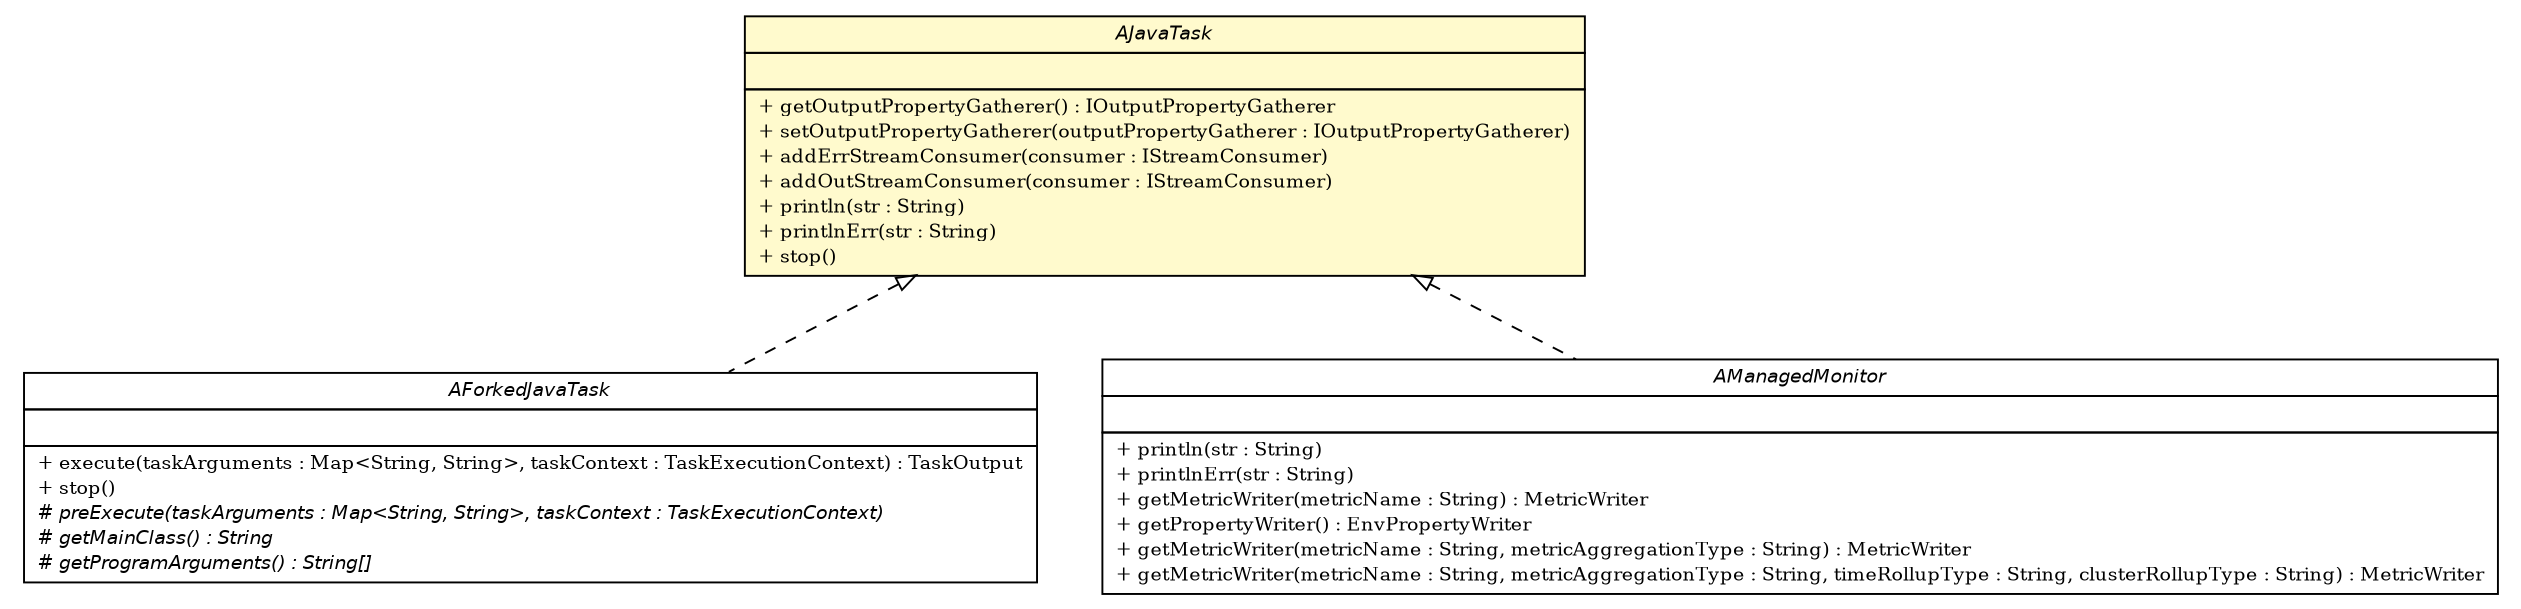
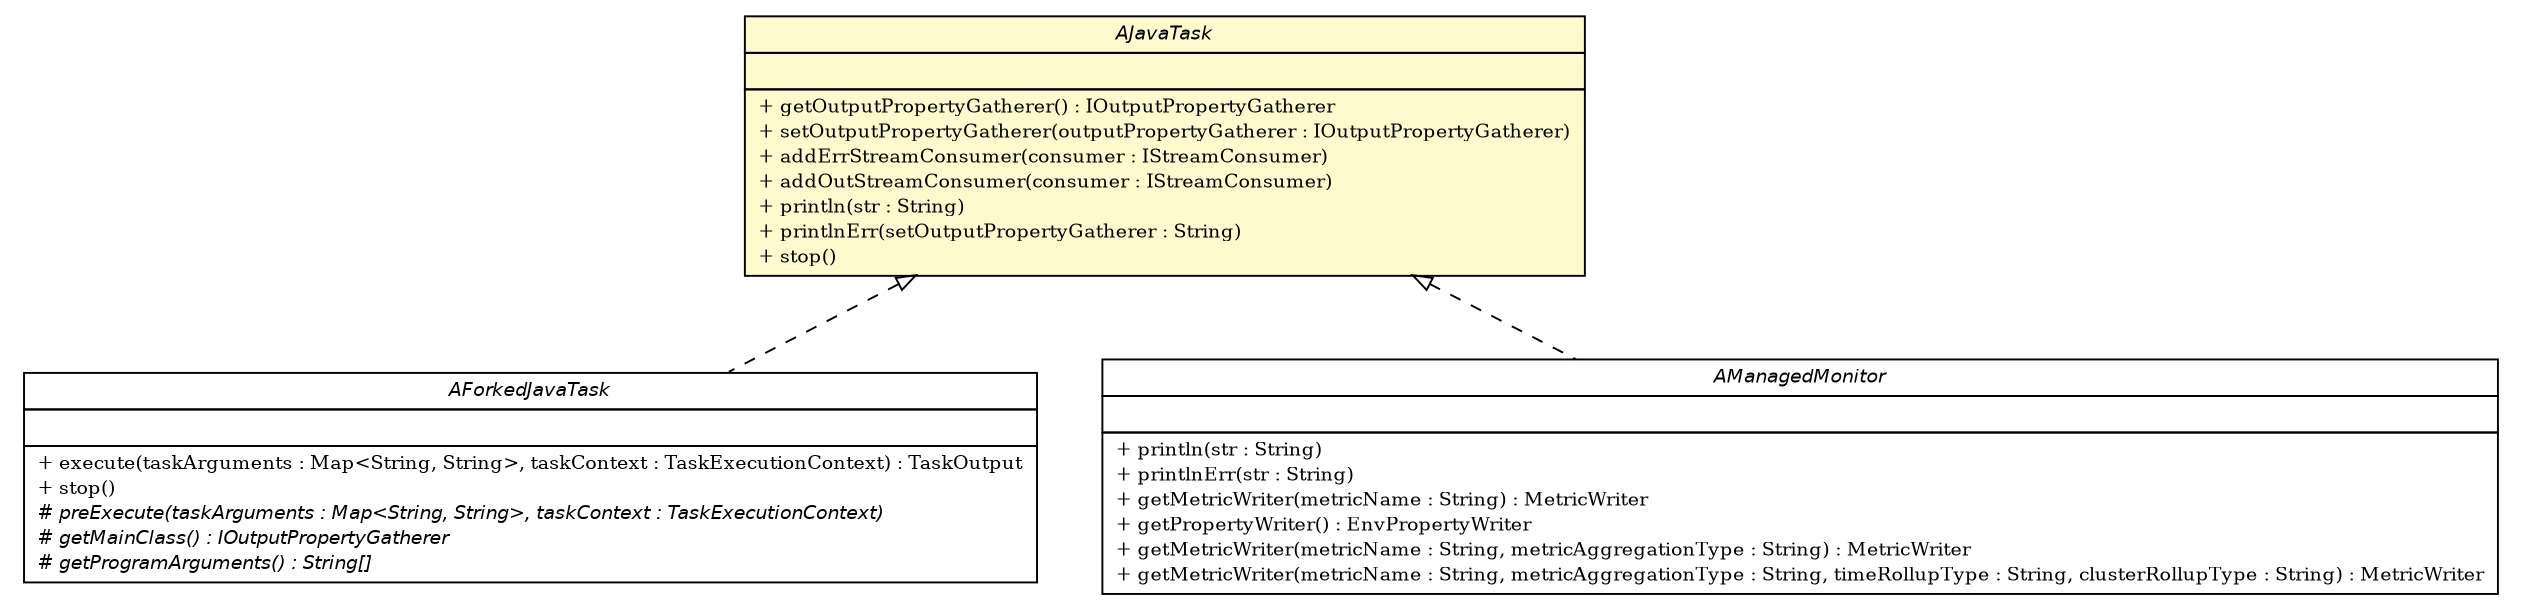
(877, 232) -> (1001, 232)
(156, 538) -> (243, 538)
